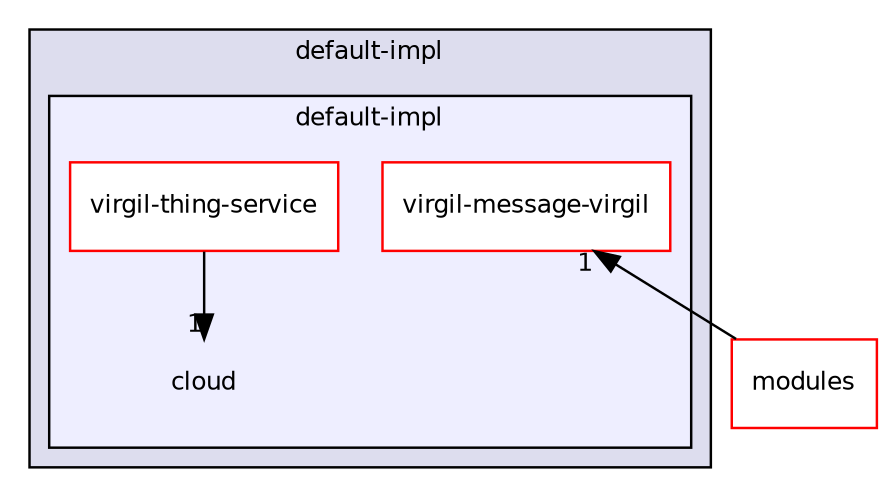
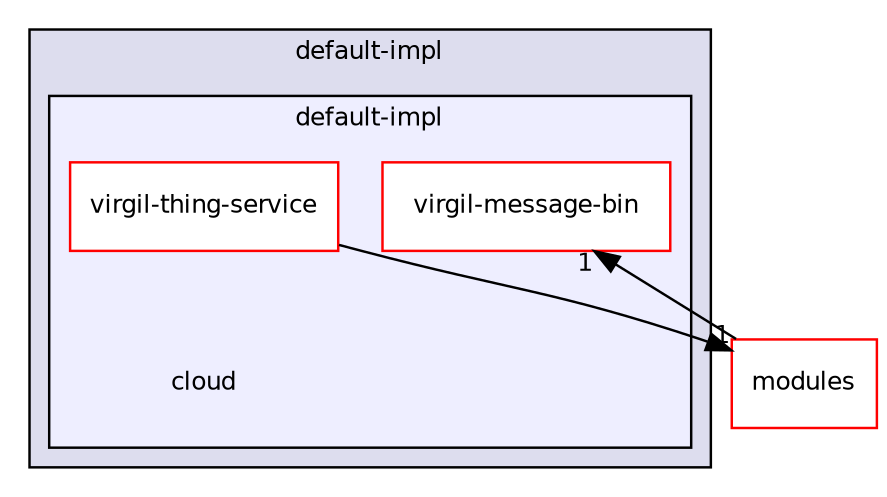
(526, 207) -> (526, 207)
(204, 283) -> (524, 290)
